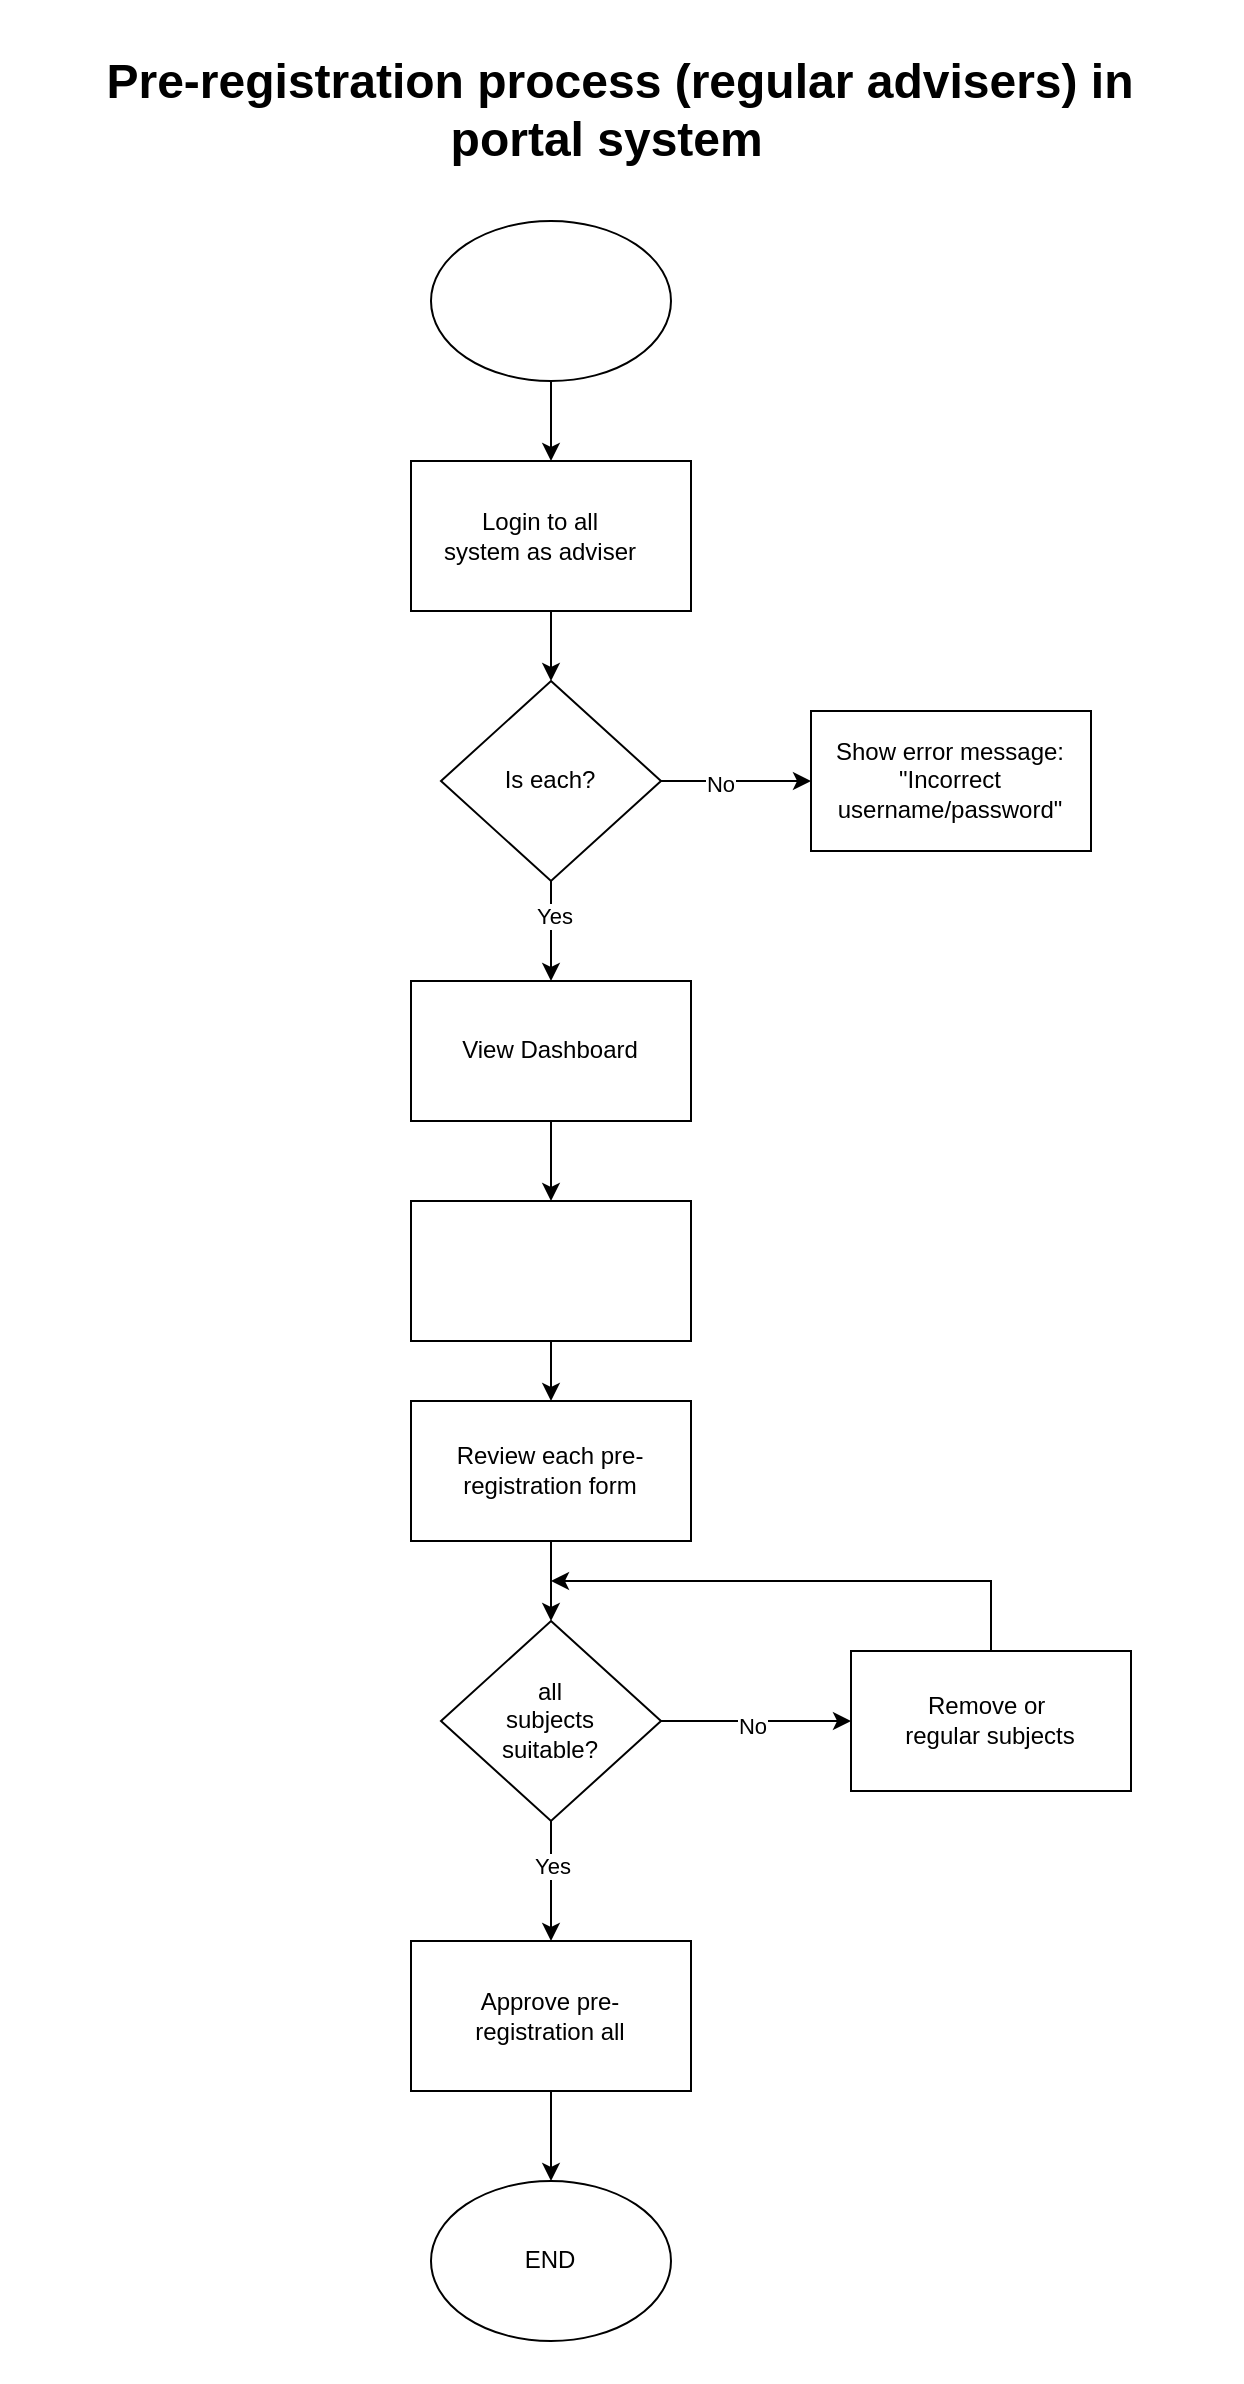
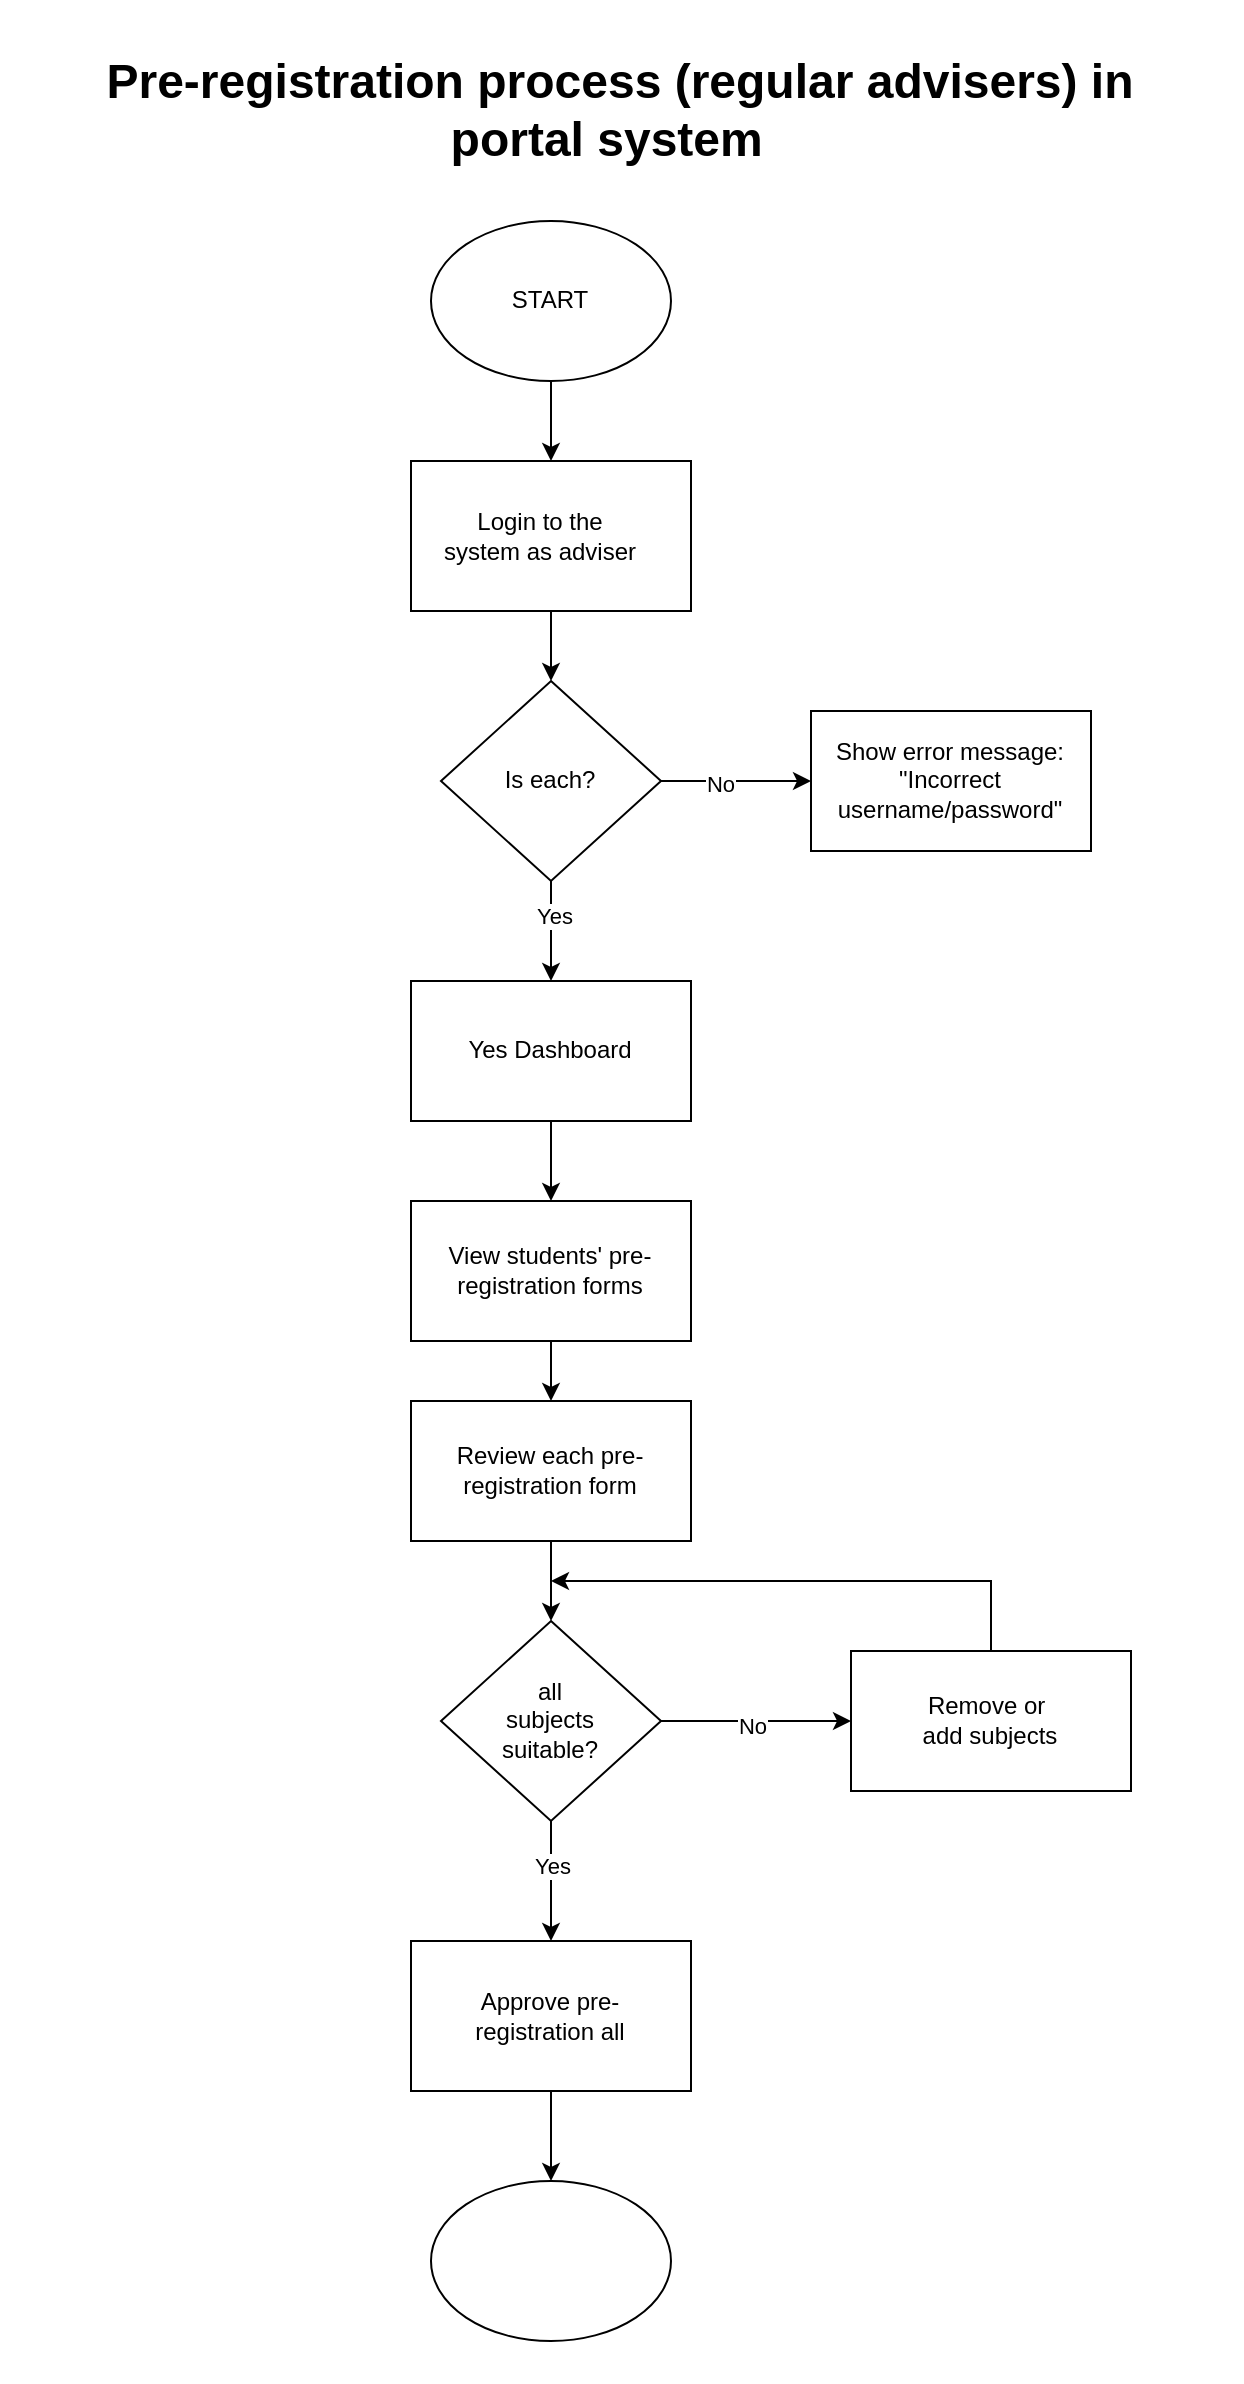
none -> (551, 301)
(541, 537) -> (541, 537)
(551, 1051) -> (551, 1051)
none -> (551, 1271)
(991, 1721) -> (991, 1721)
(551, 2261) -> none
